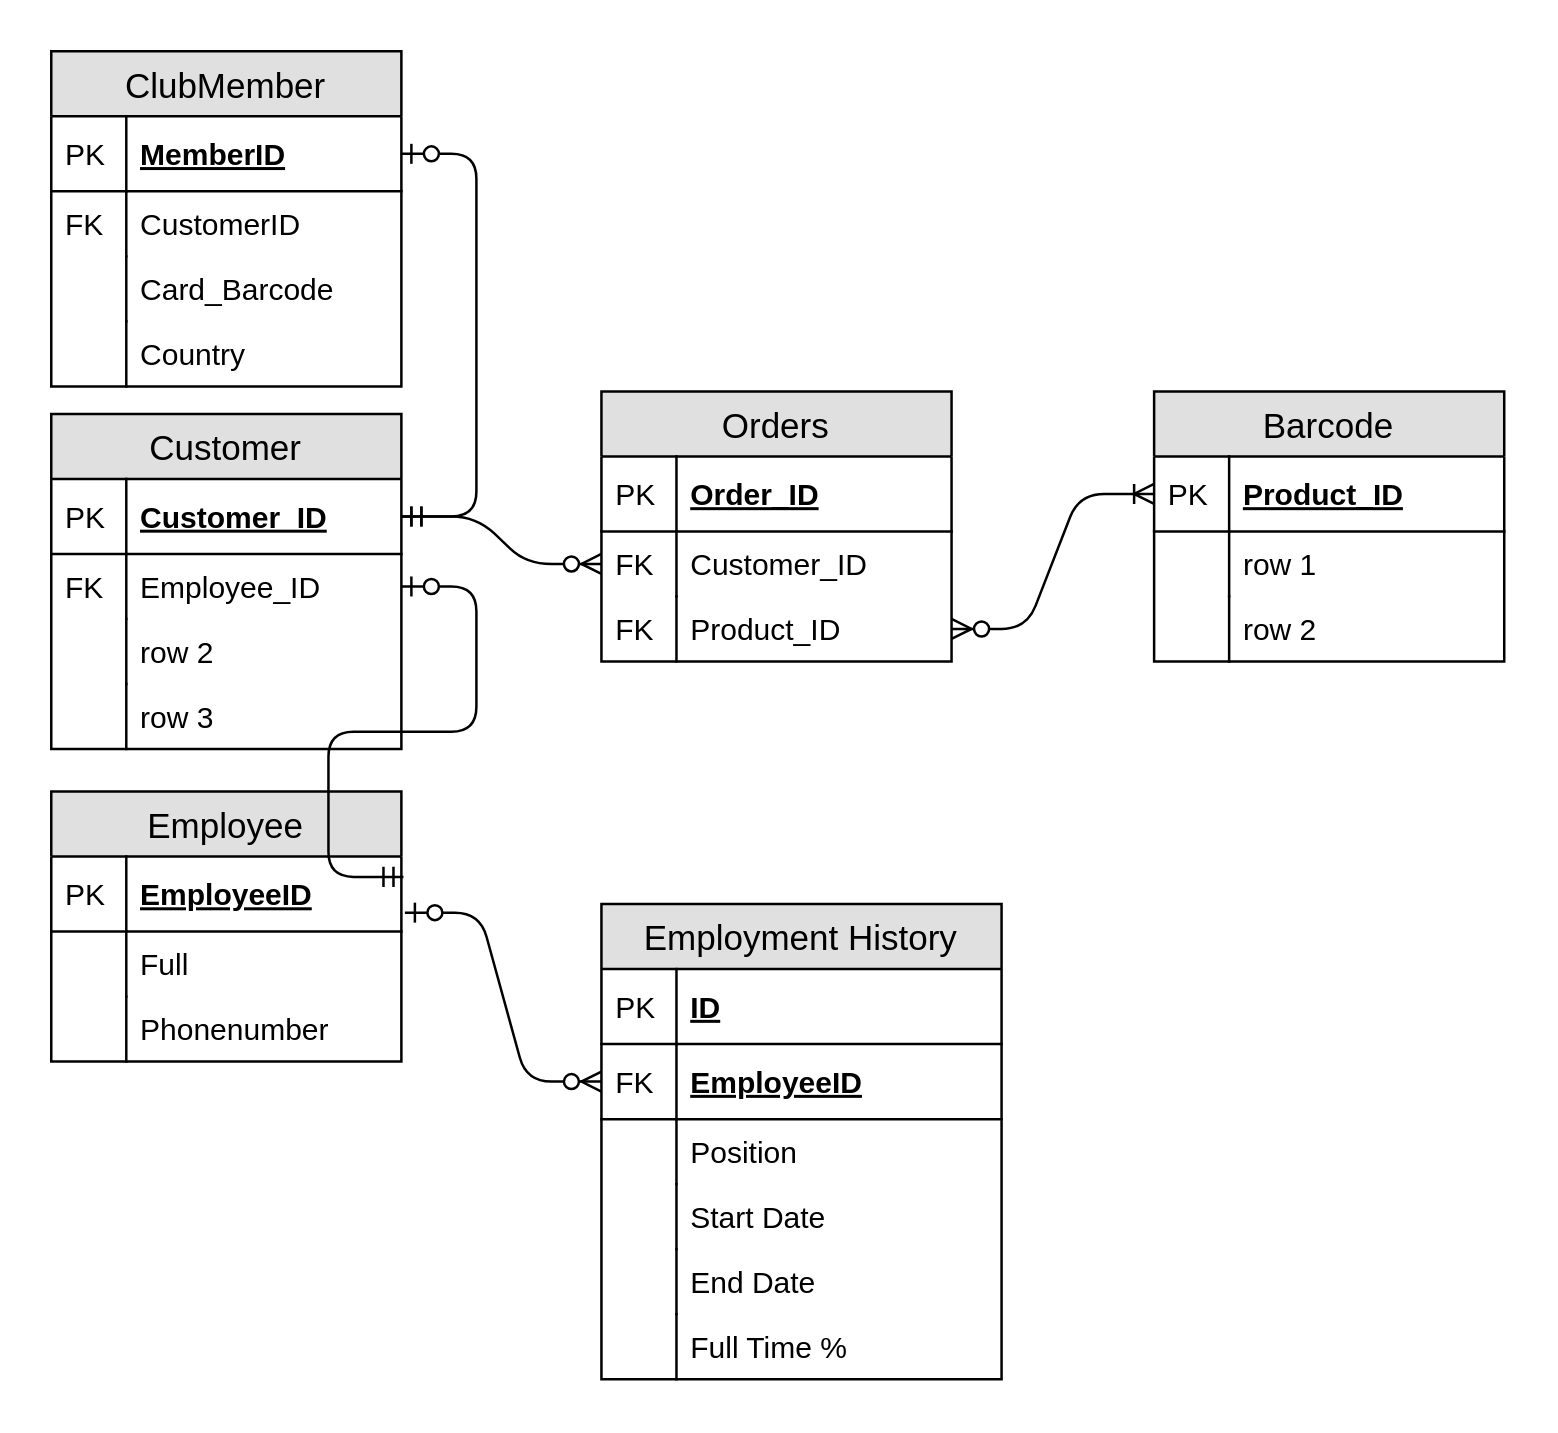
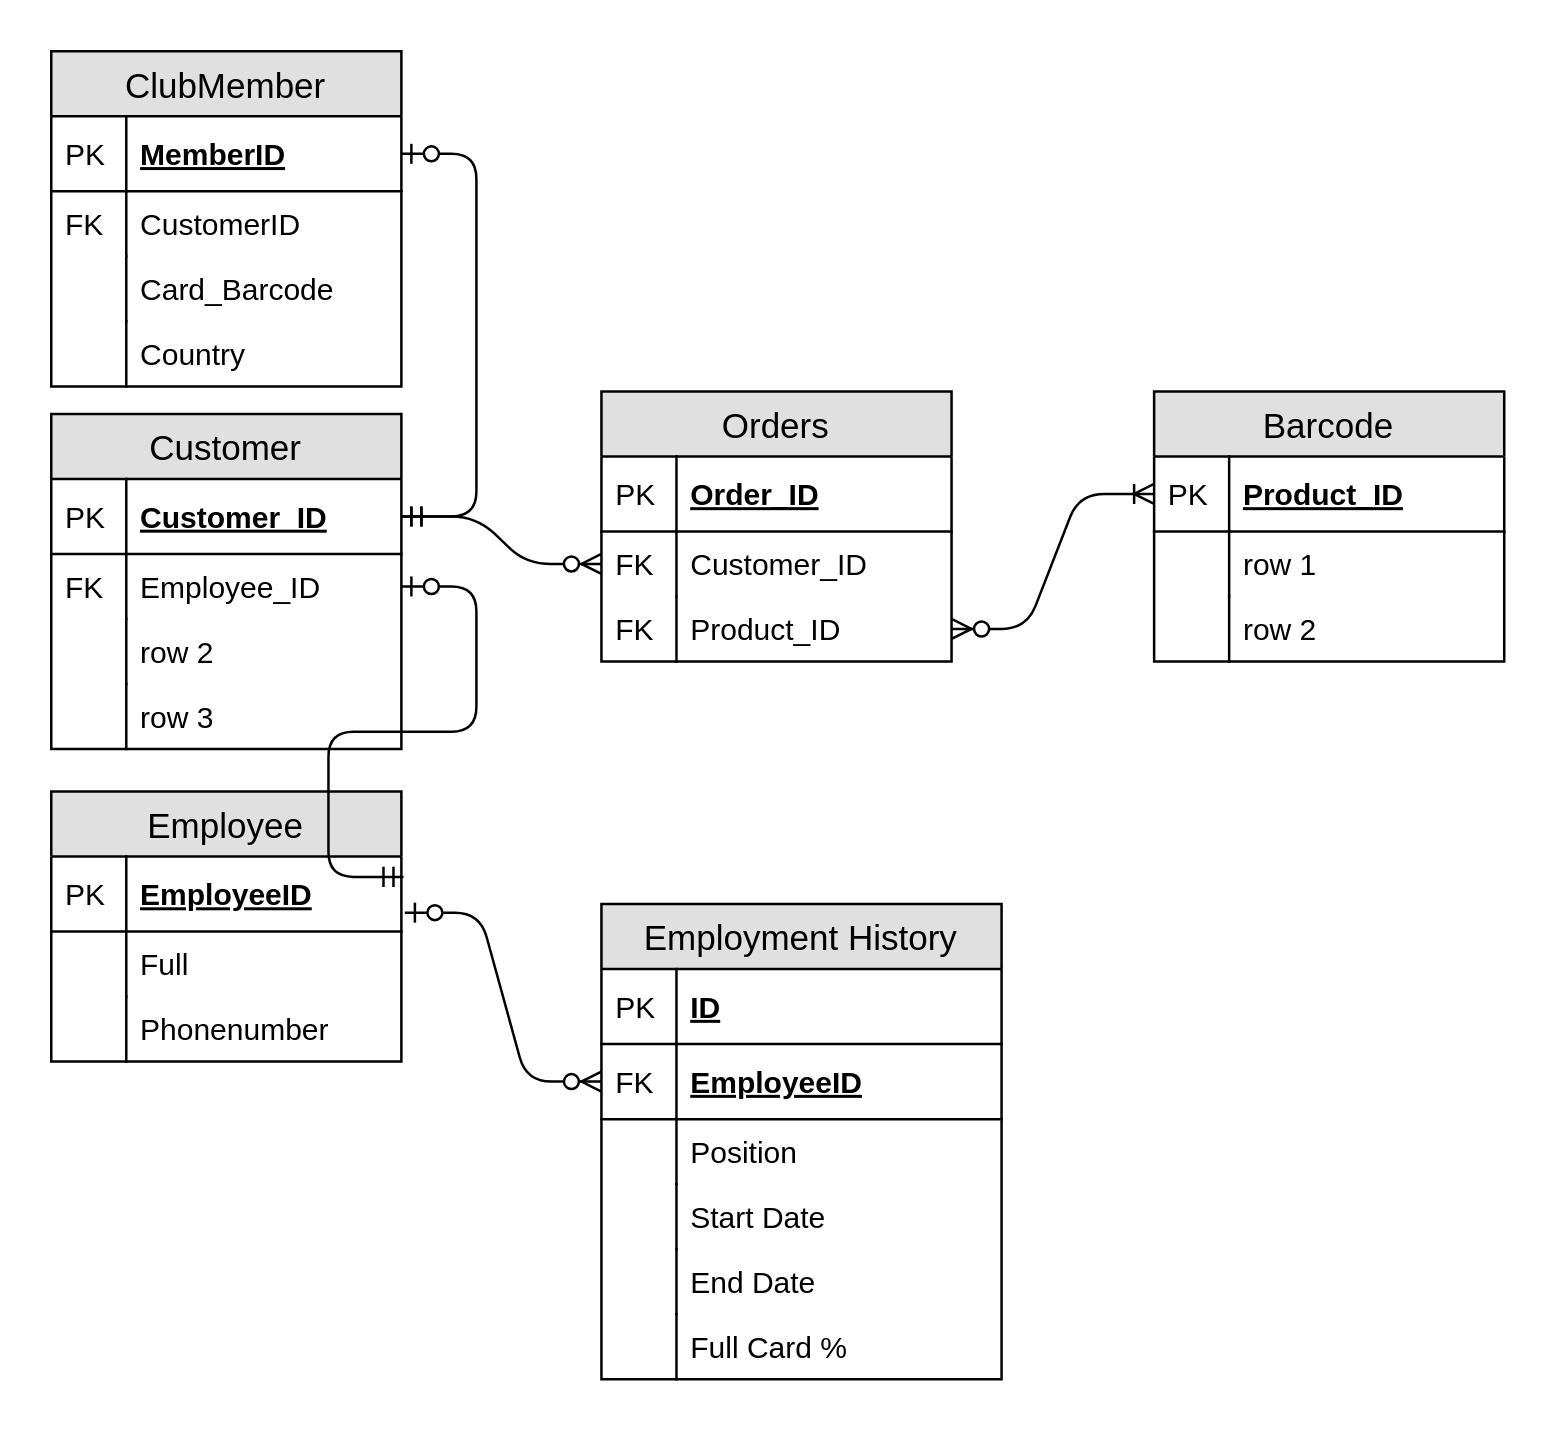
(763, 1348) -> (767, 1348)
